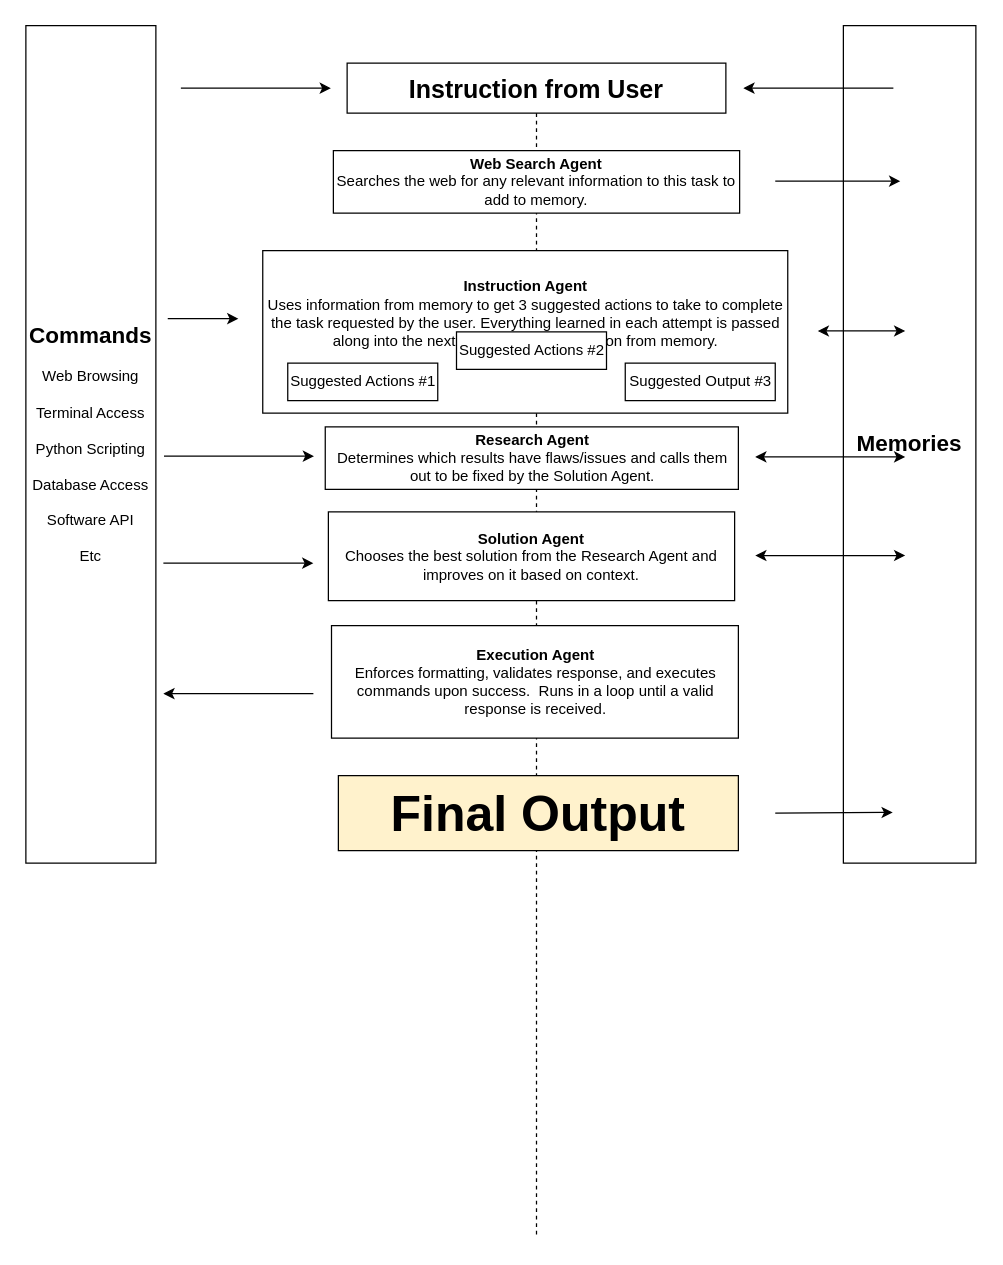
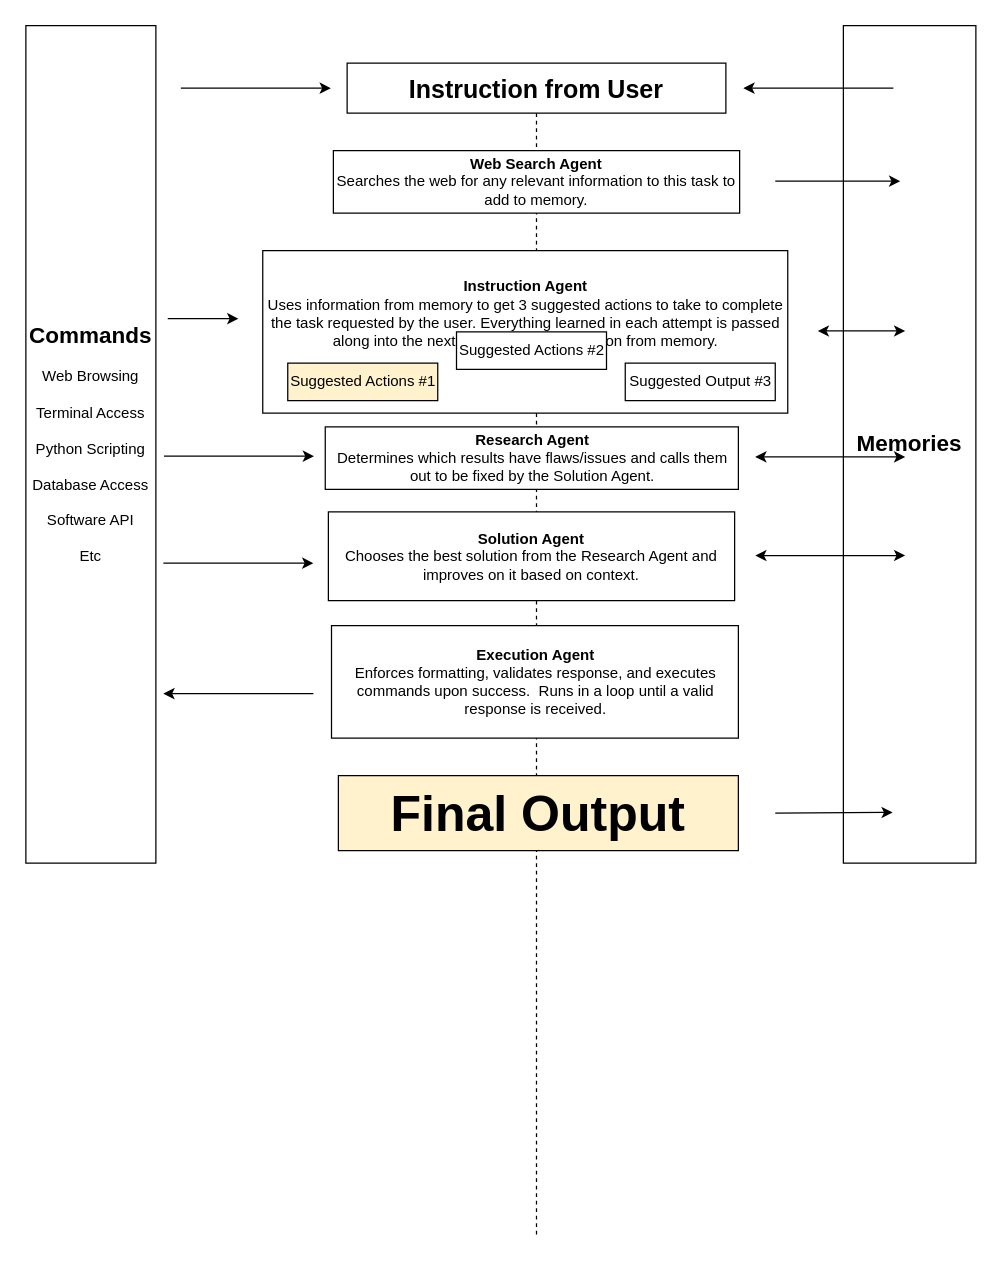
(363, 382) -> (363, 382)
